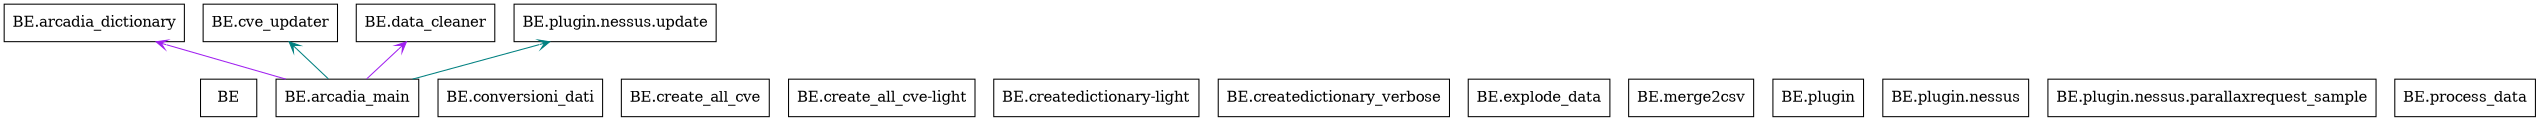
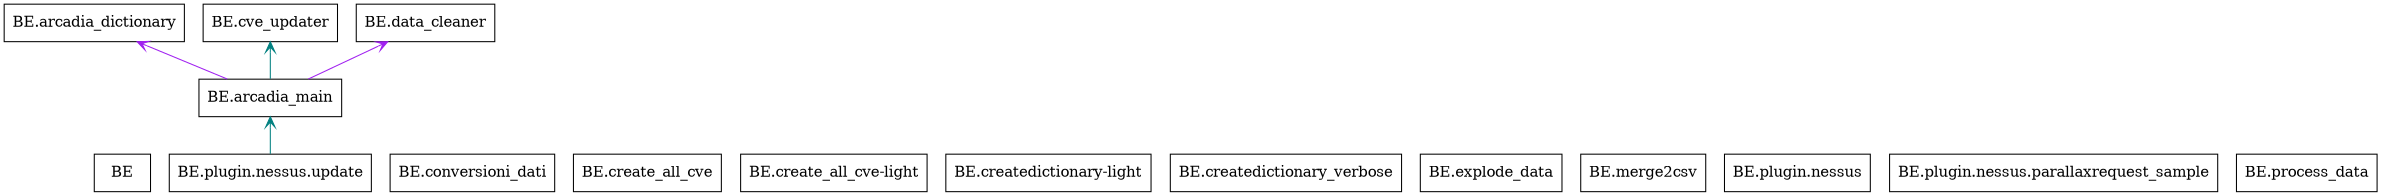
(476, 62) -> (270, 141)
(1818, 98) -> none
